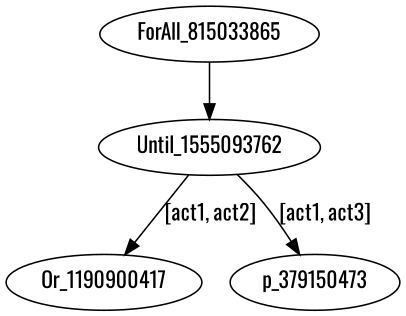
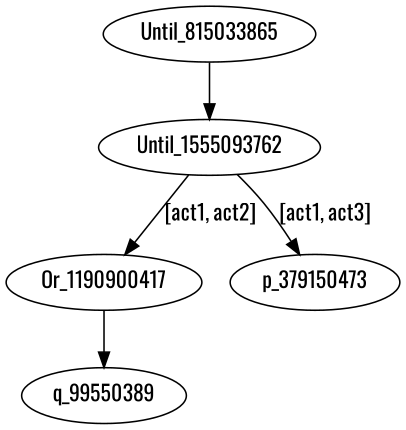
(209, 34) -> (209, 34)
none -> (104, 396)
